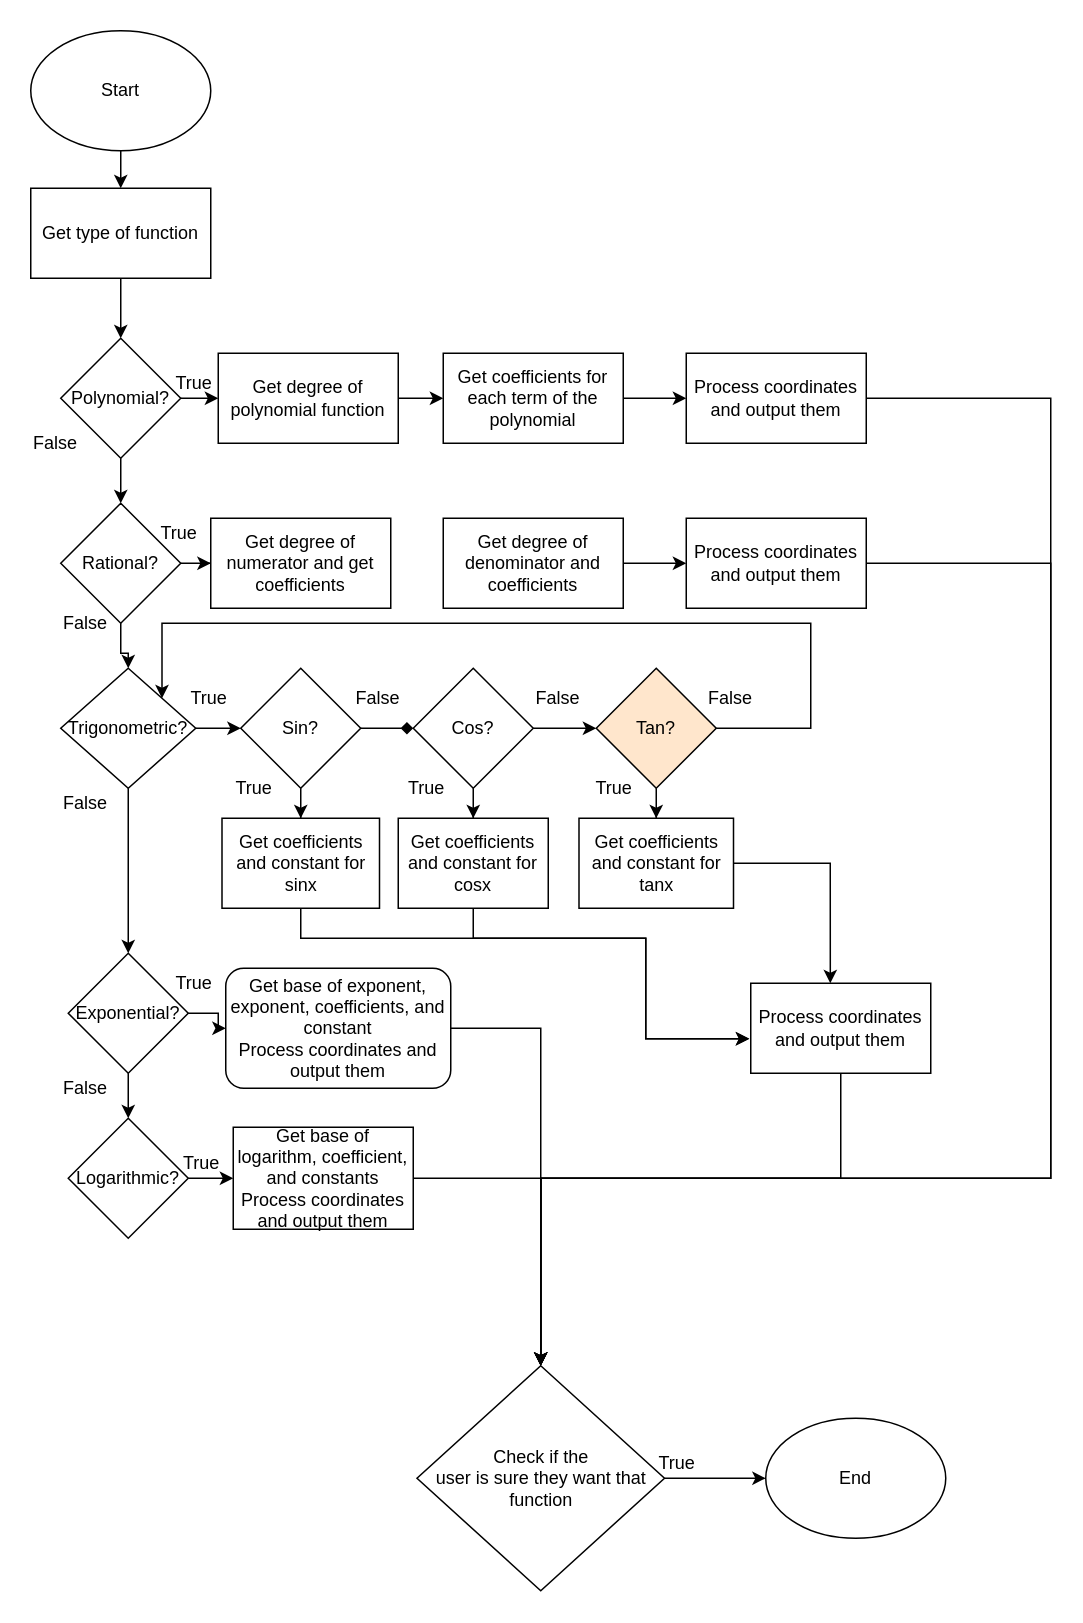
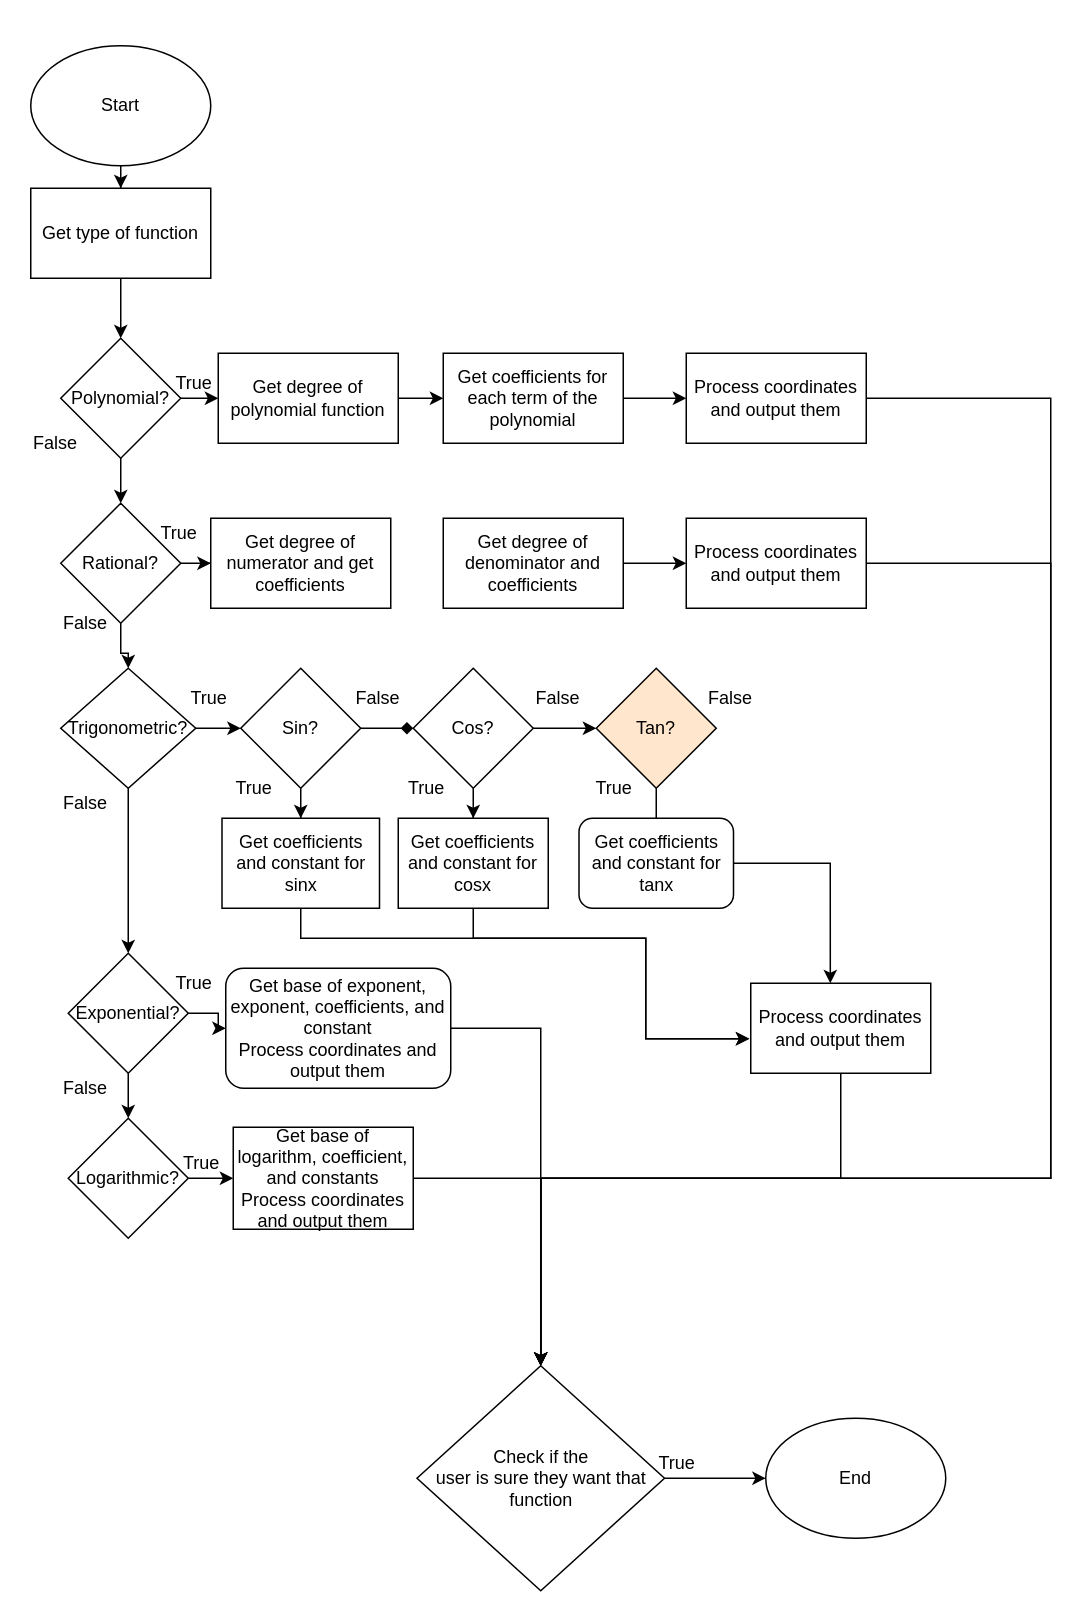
(121, 91) -> (121, 106)
(553, 623) -> none
(656, 807) -> (656, 811)
(656, 863) -> (656, 863)
